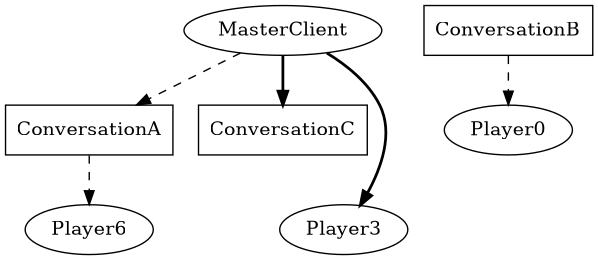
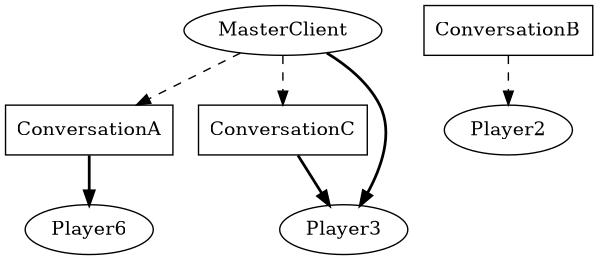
(283, 73) -> (283, 73)
(508, 130) -> (508, 130)
(89, 173) -> (89, 173)
none -> (310, 174)
